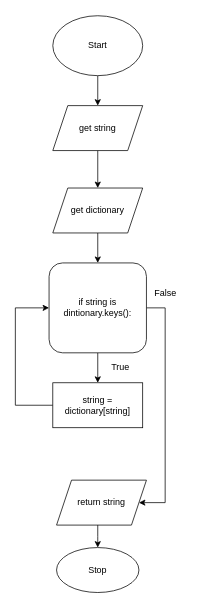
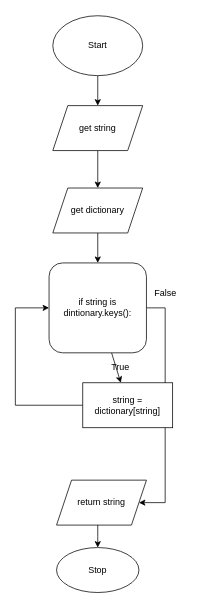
(98, 405) -> (128, 405)
